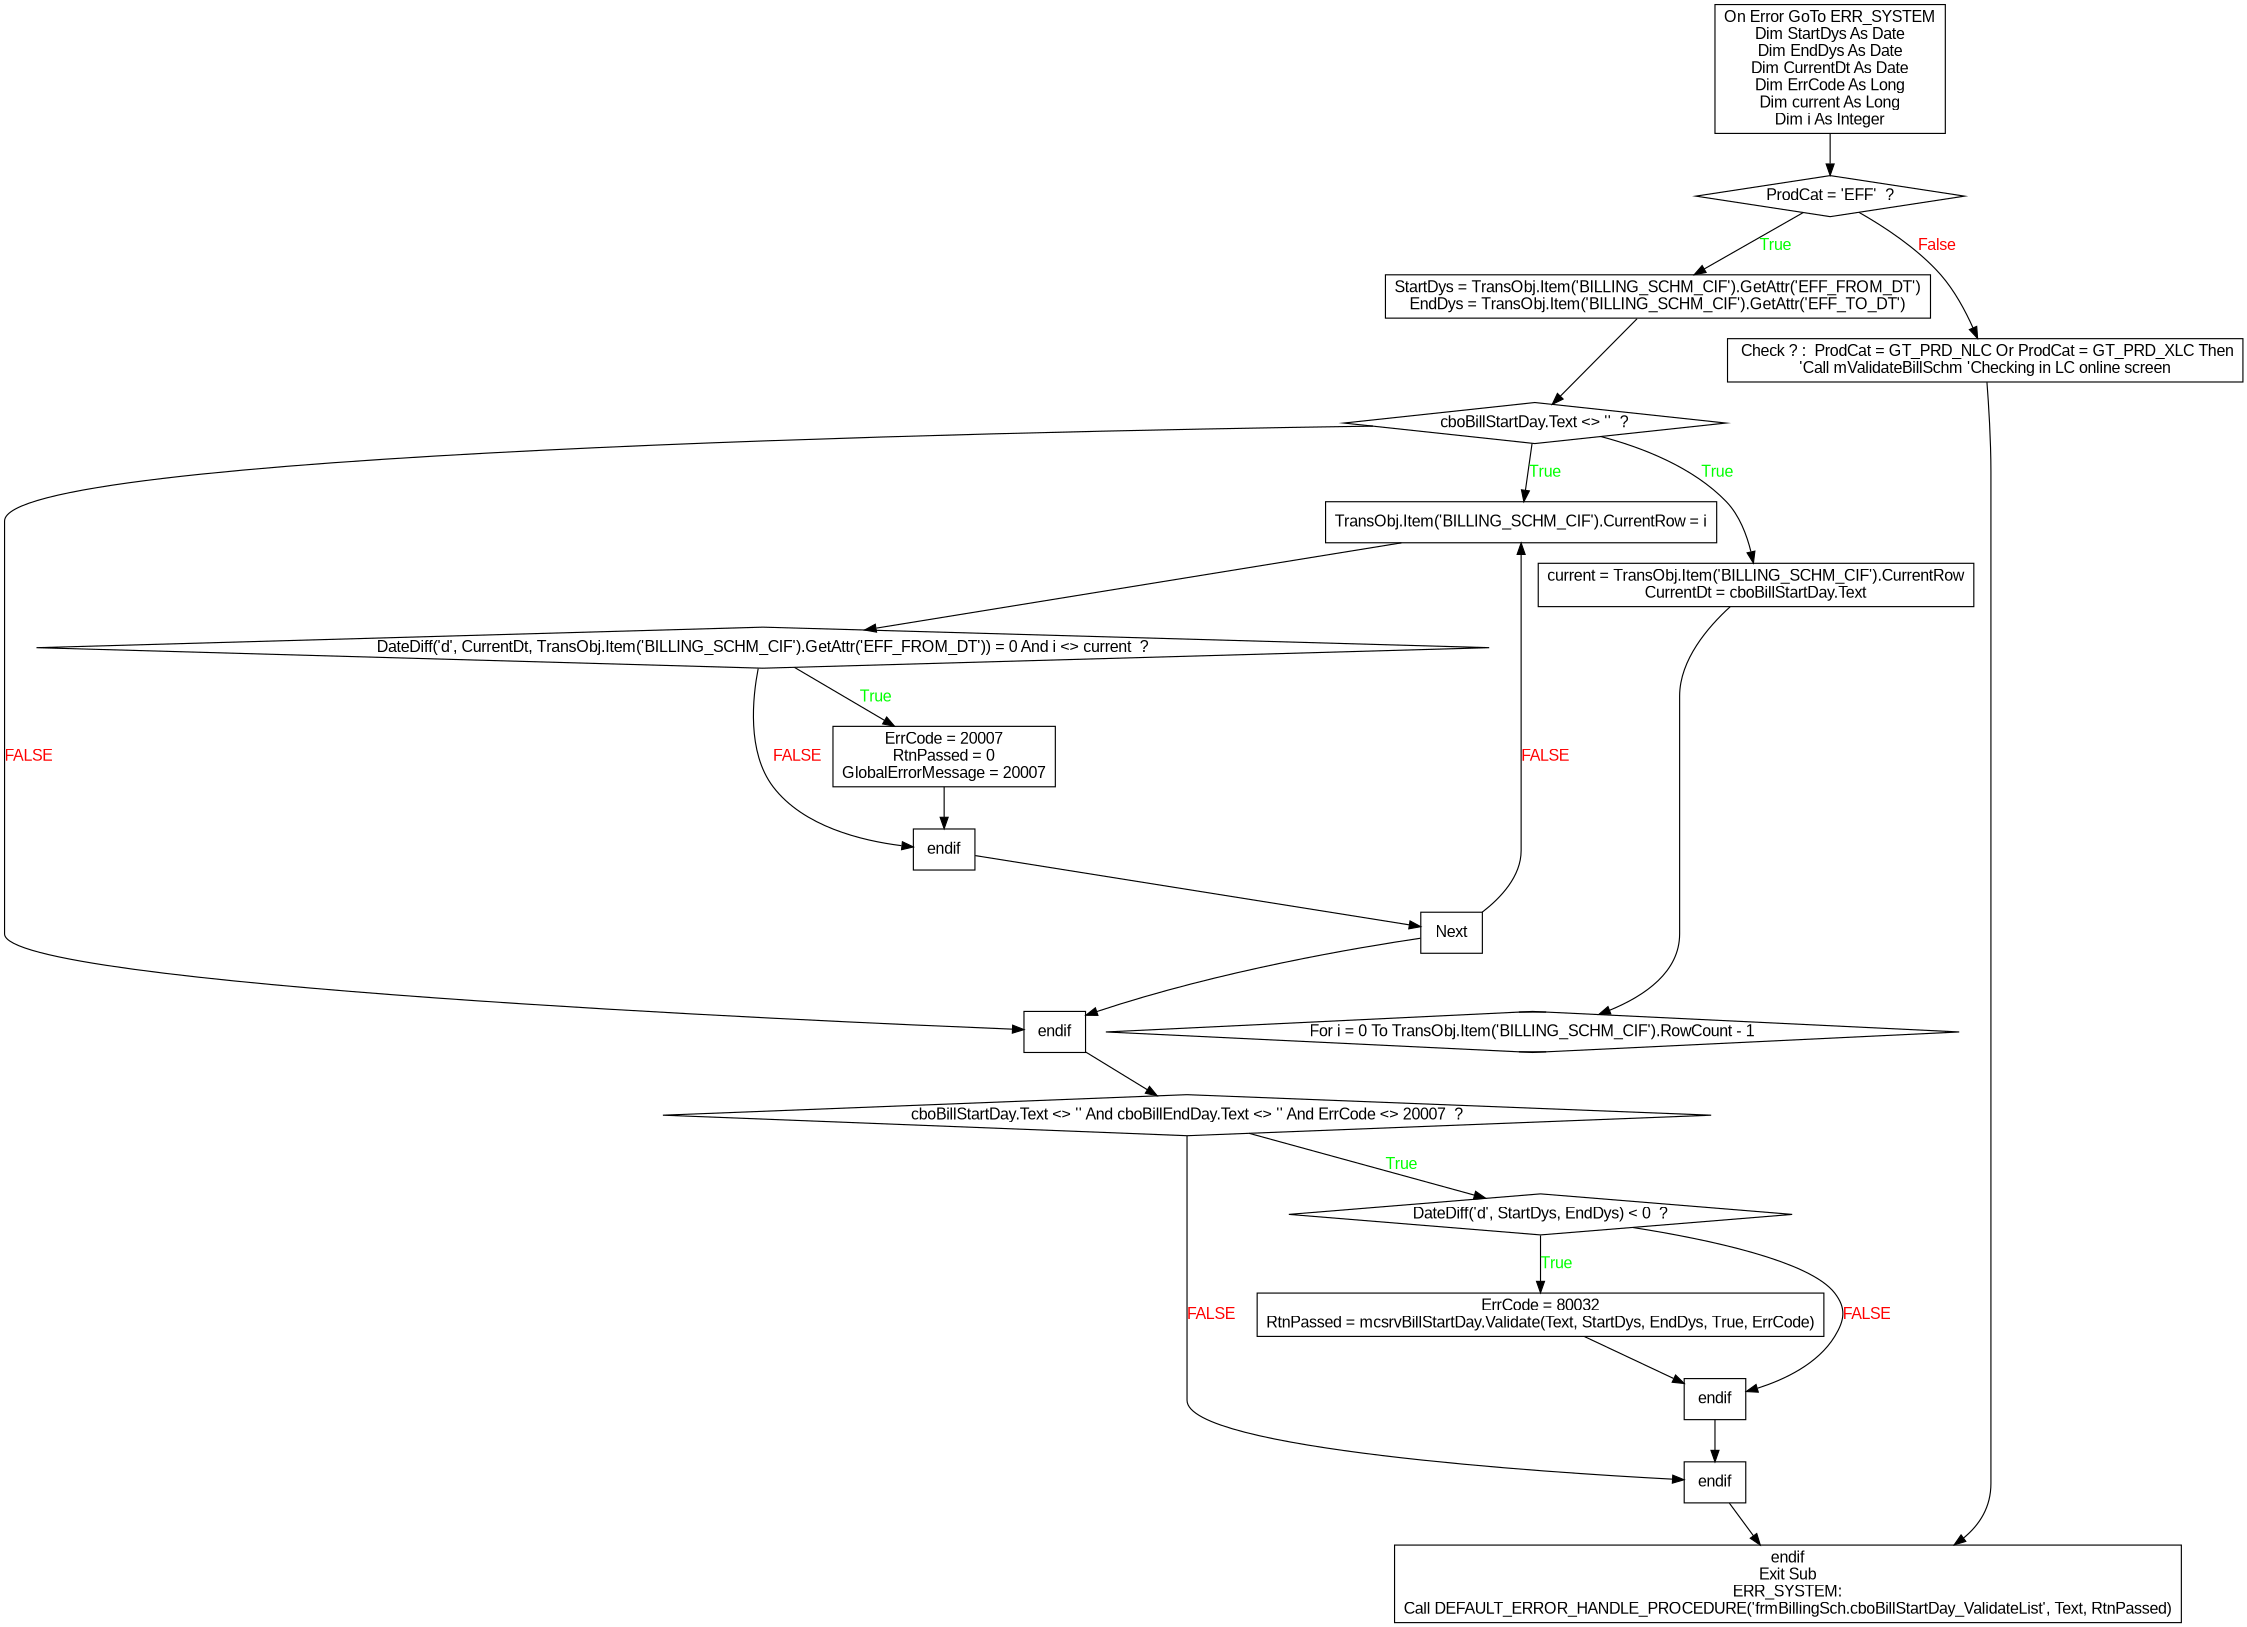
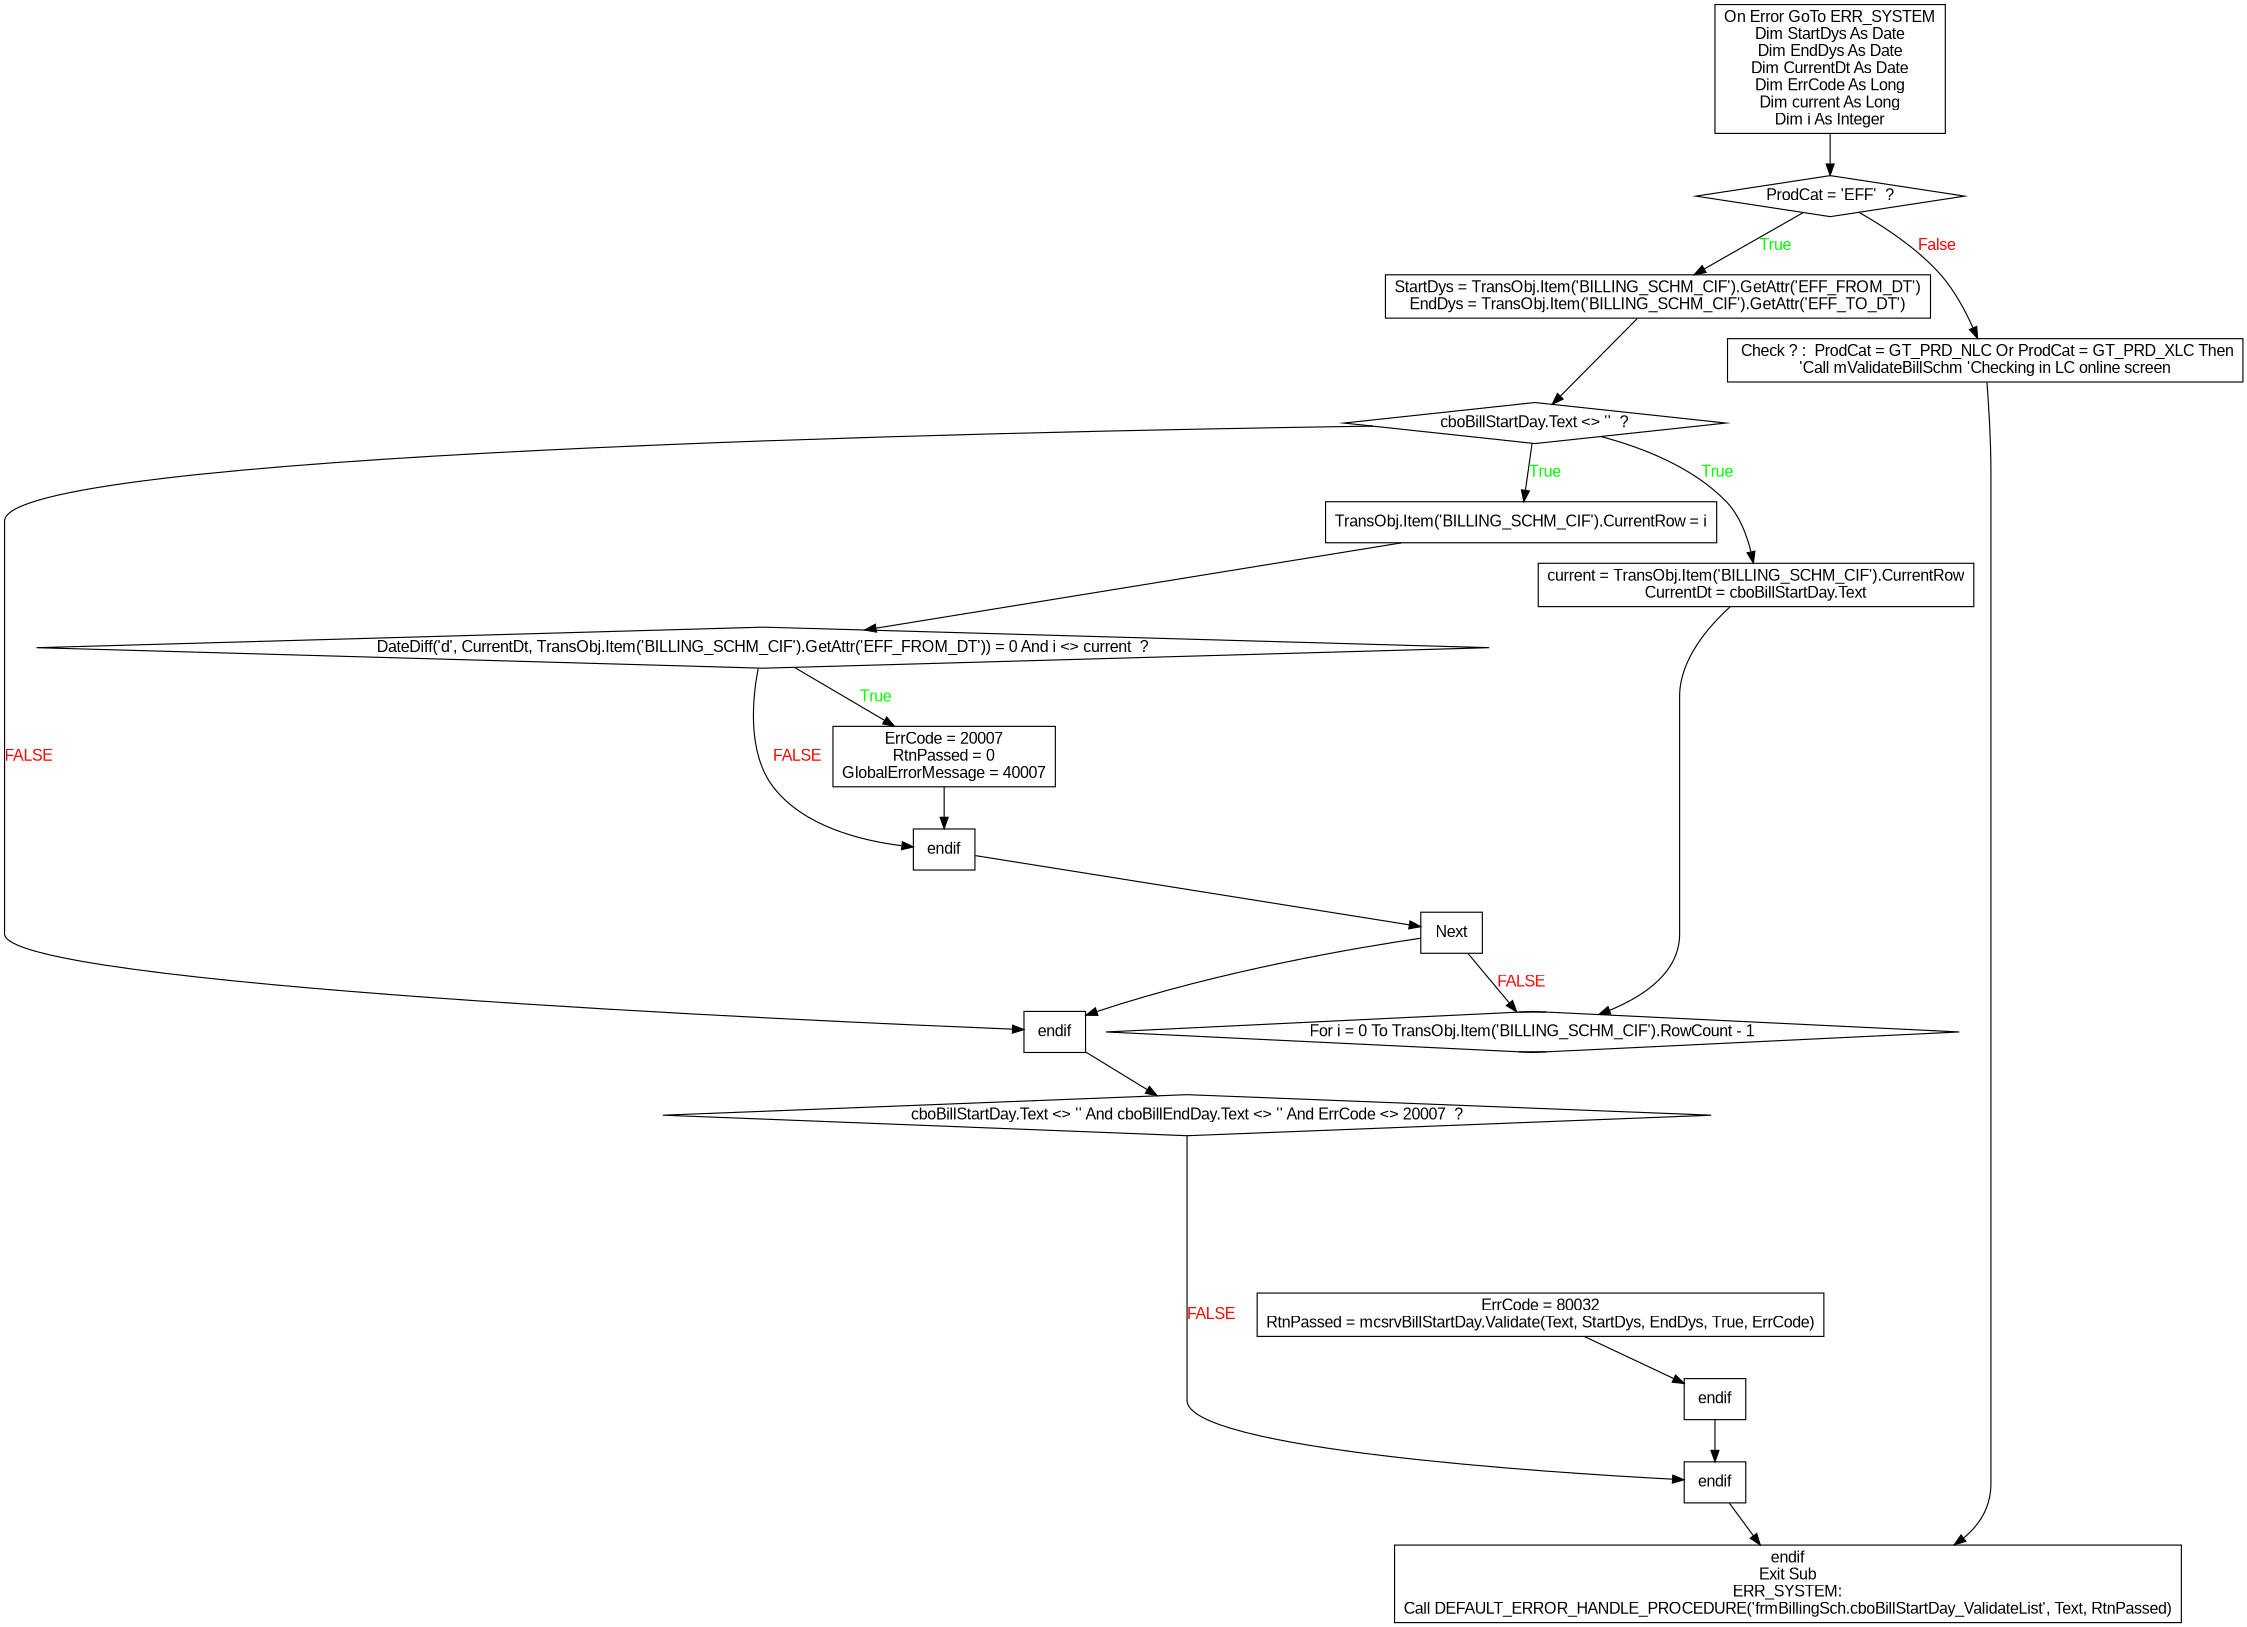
(1521, 740) -> (1489, 978)
(944, 757) -> (944, 757)
(1541, 1214) -> none
